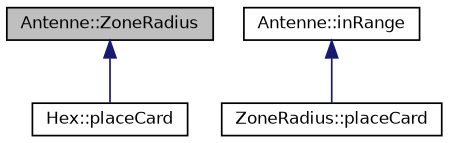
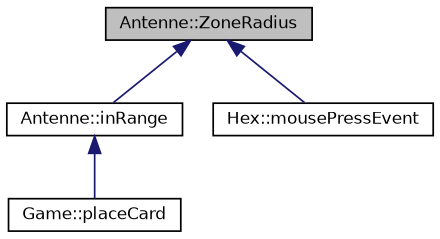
none -> (145, 77)
(110, 119) -> (323, 119)
(332, 119) -> (95, 215)
